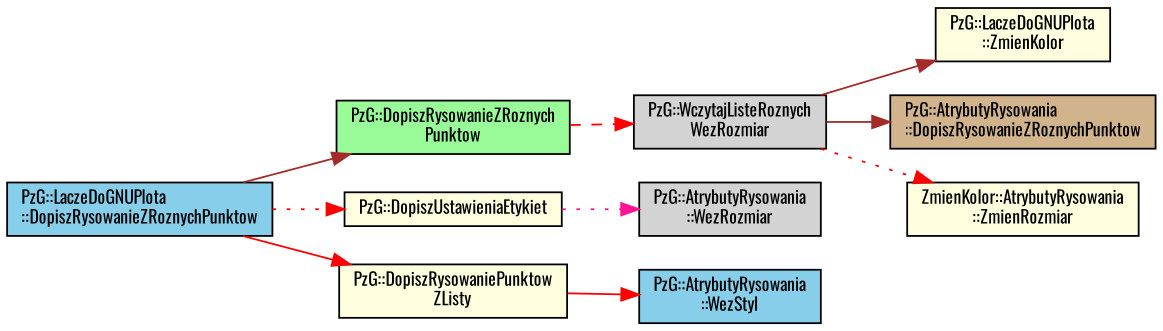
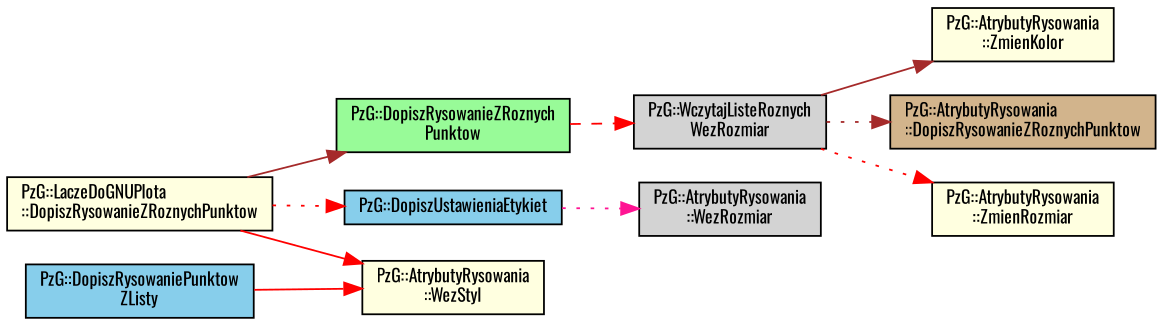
(1023, 35) -> (1023, 35)
(849, 122) -> (849, 122)
(140, 209) -> (140, 204)
(453, 209) -> (453, 207)
(1023, 209) -> (1023, 209)
(288, 248) -> (293, 245)
(453, 291) -> (140, 291)
(730, 296) -> (453, 288)
